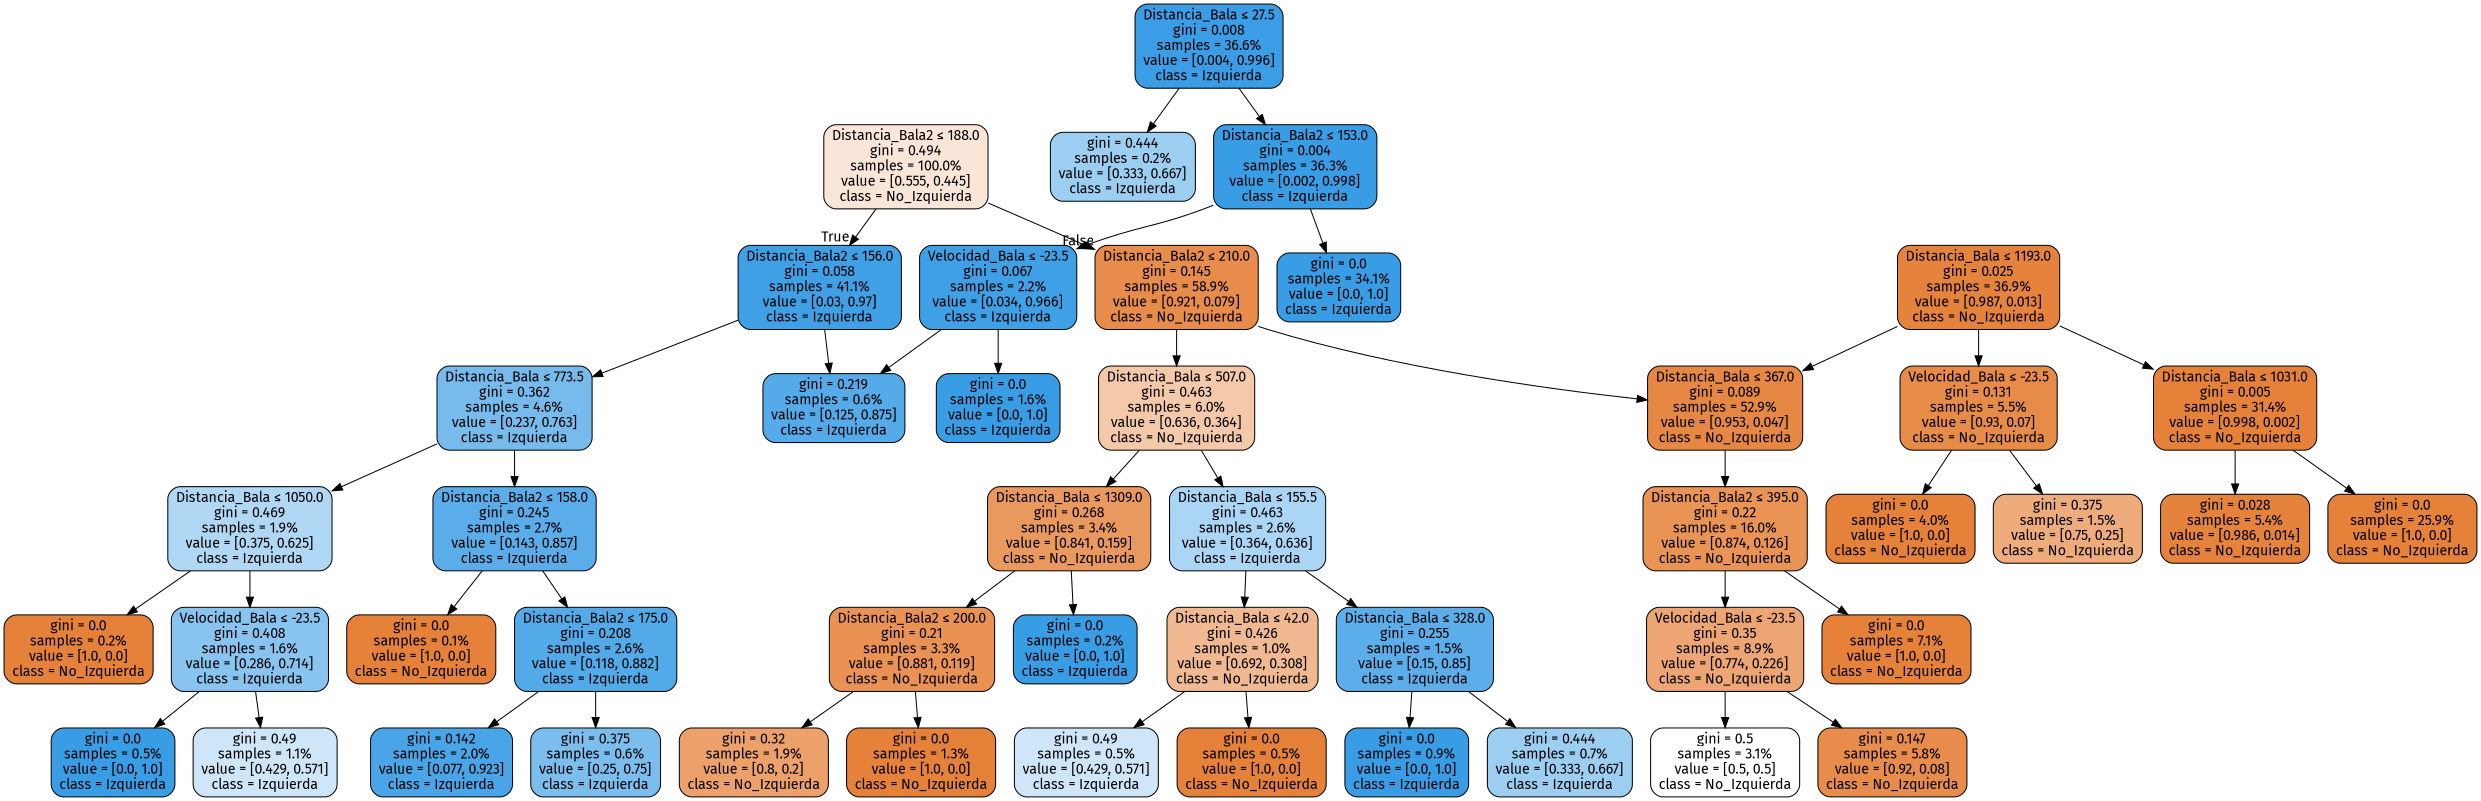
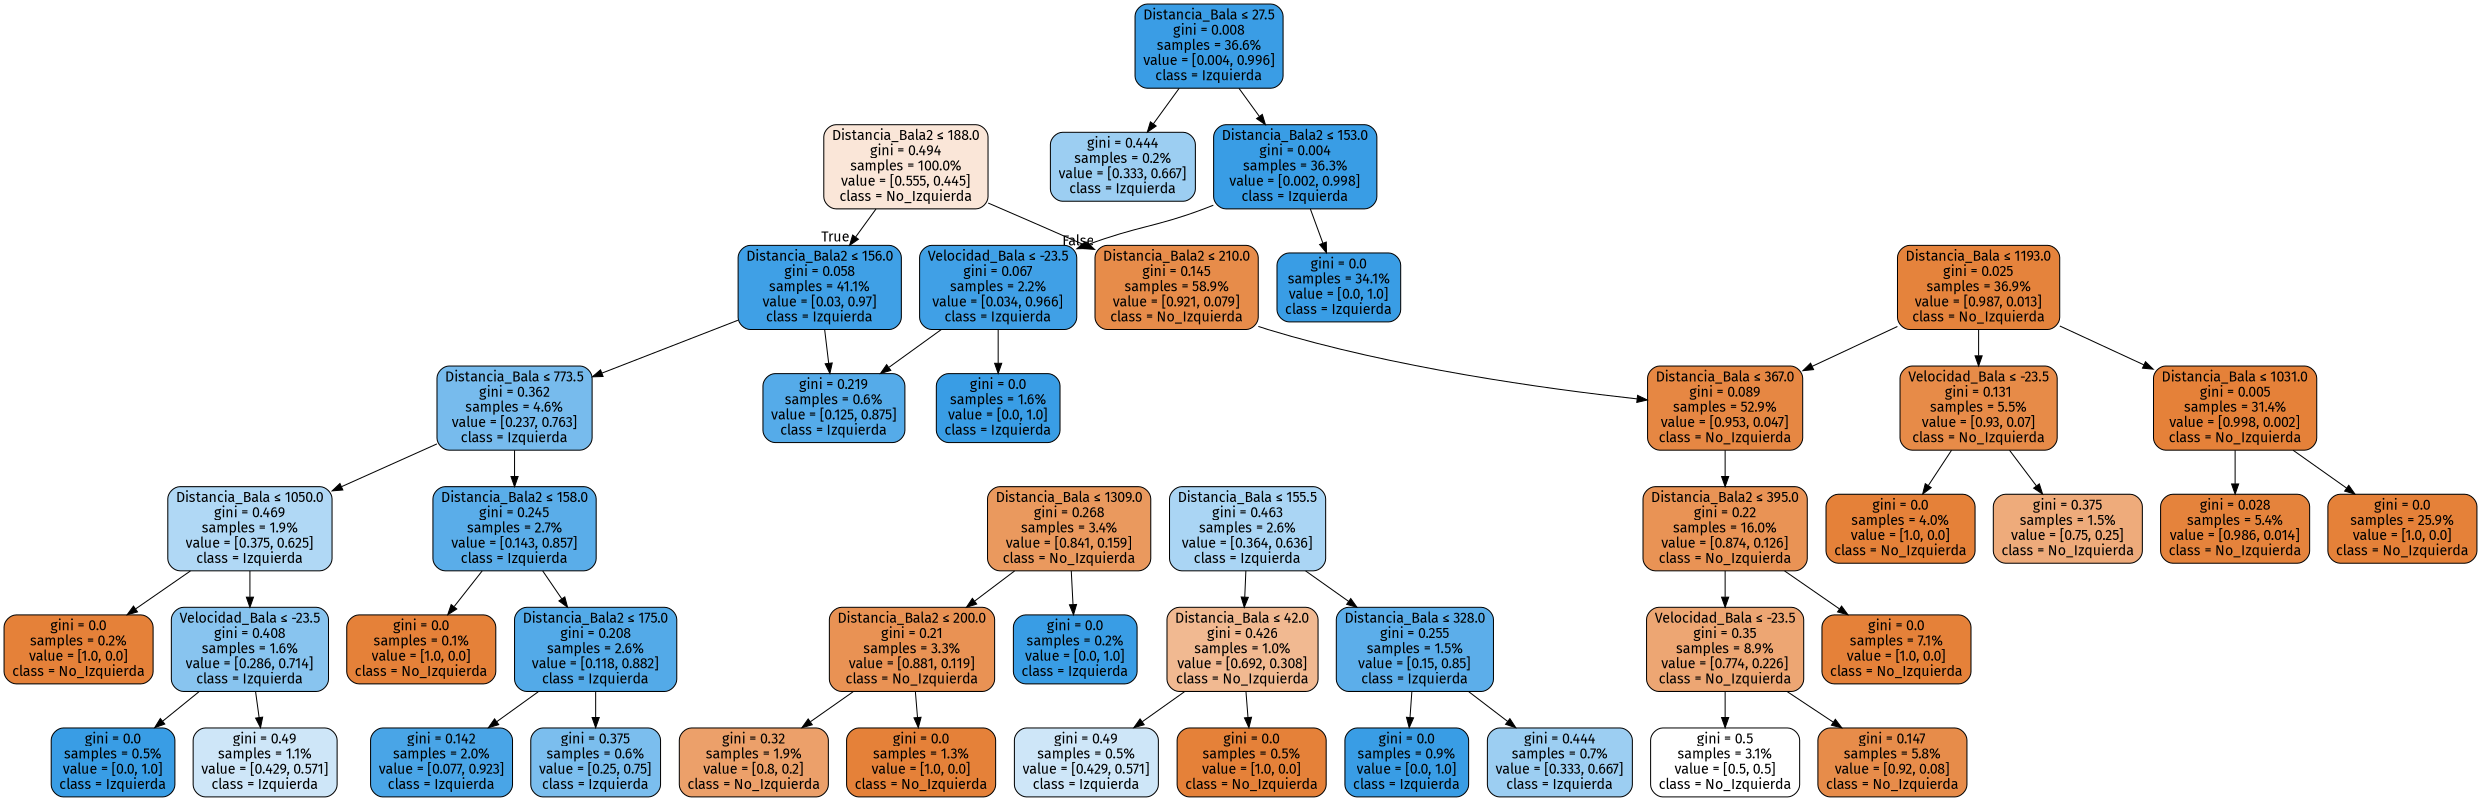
(1177, 408) -> none
